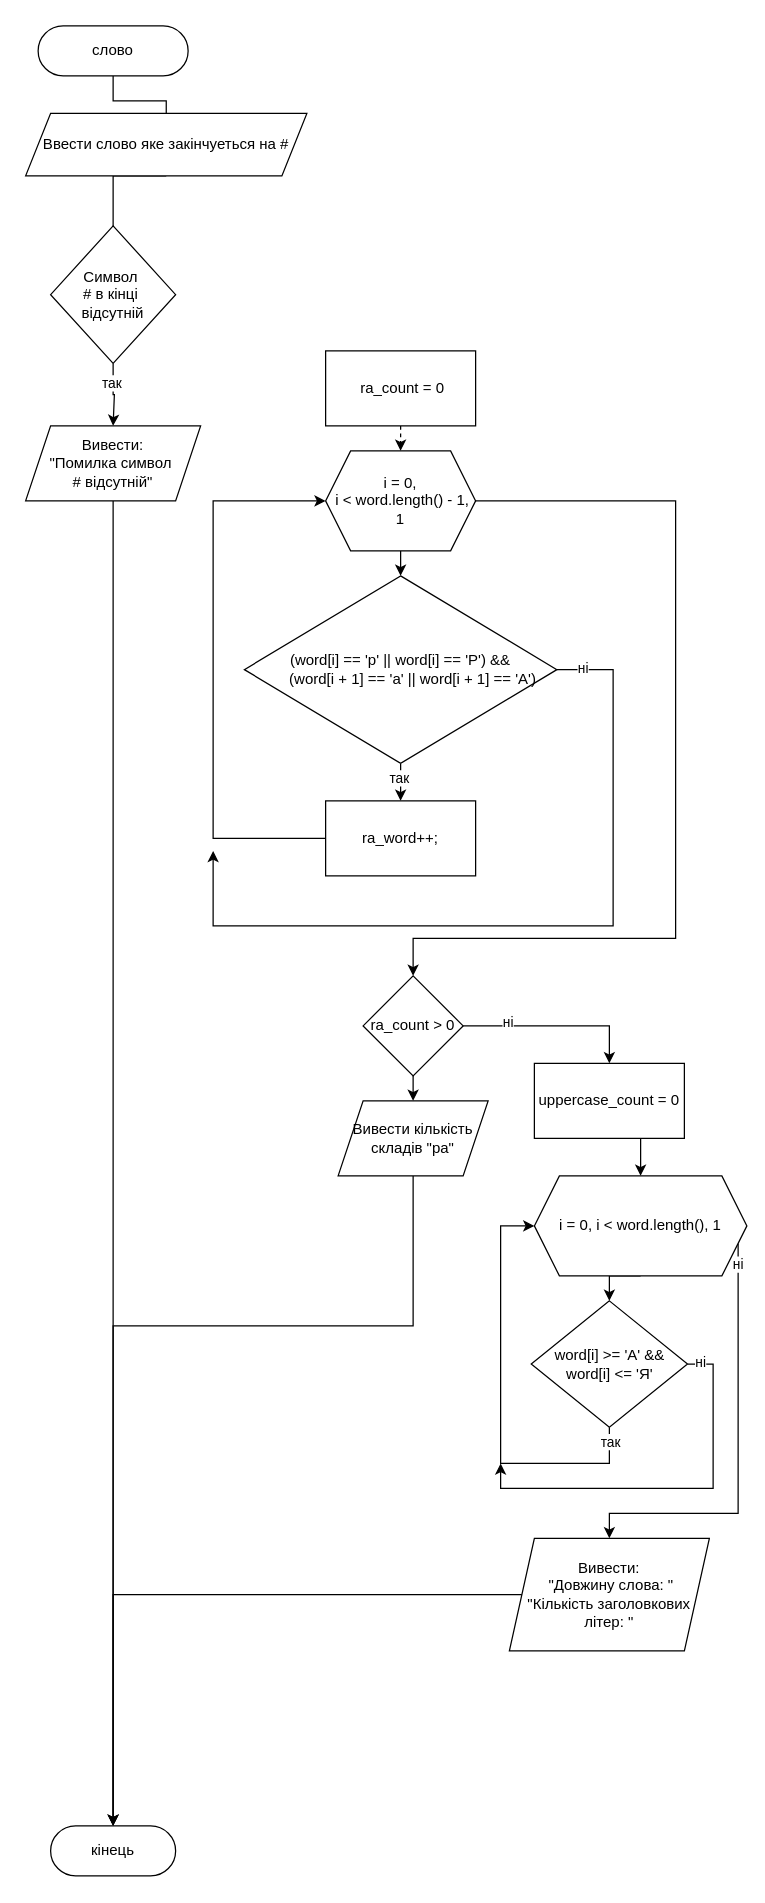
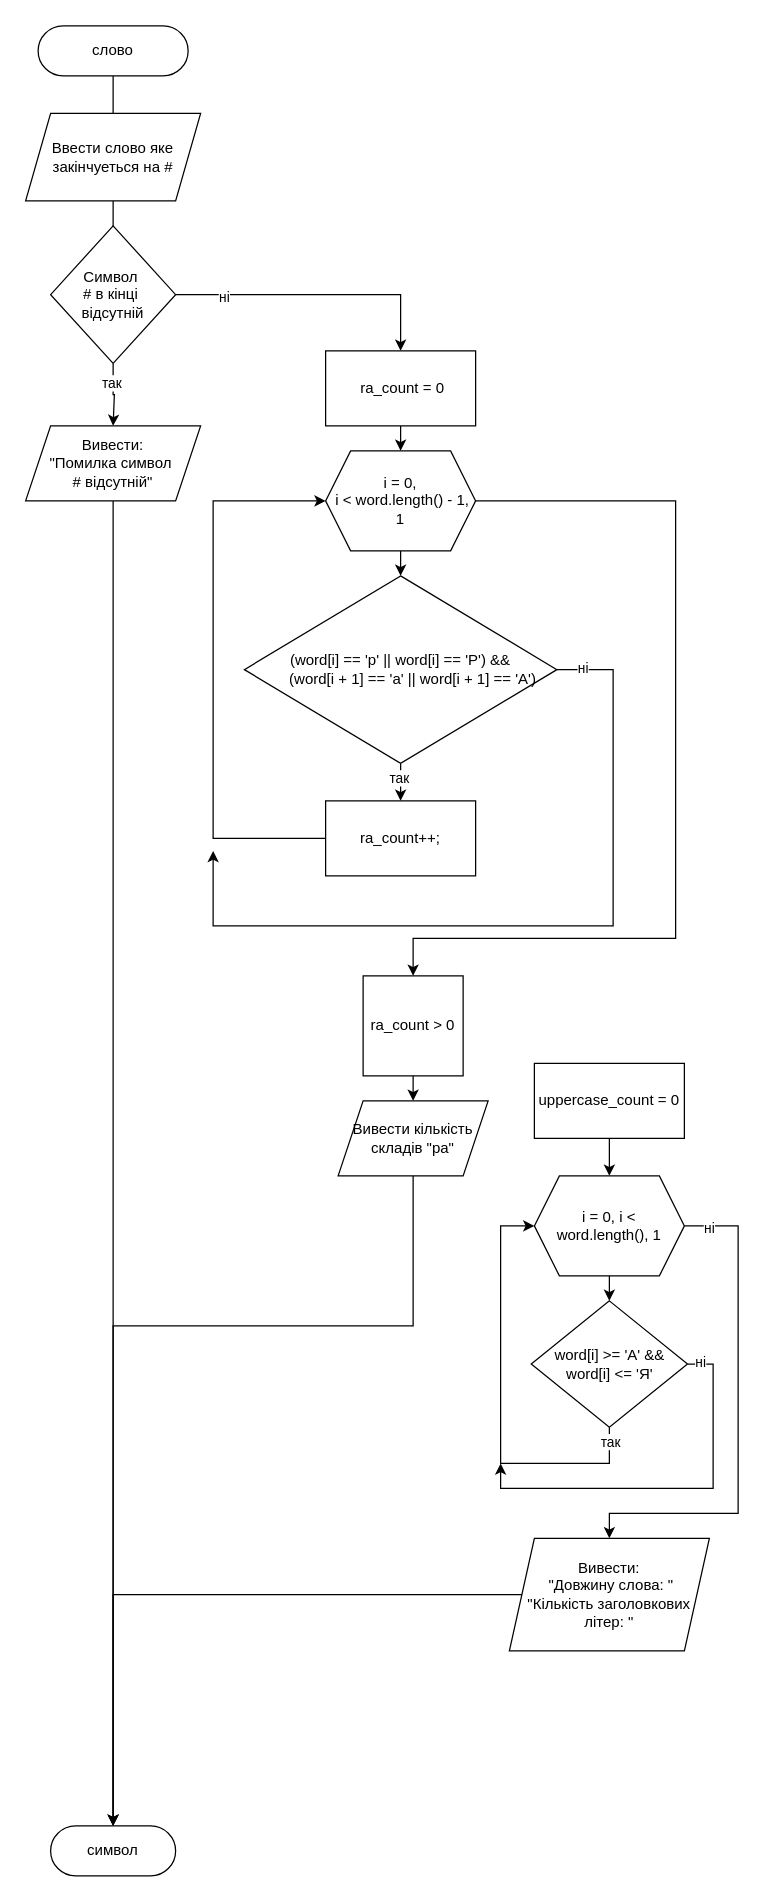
(166, 144) -> (113, 157)
none -> (312, 294)
(401, 435) -> (401, 435)
(401, 838) -> (401, 838)
(413, 1026) -> (413, 1026)
(550, 1026) -> none
(641, 1226) -> (609, 1226)
(113, 1851) -> (113, 1851)
